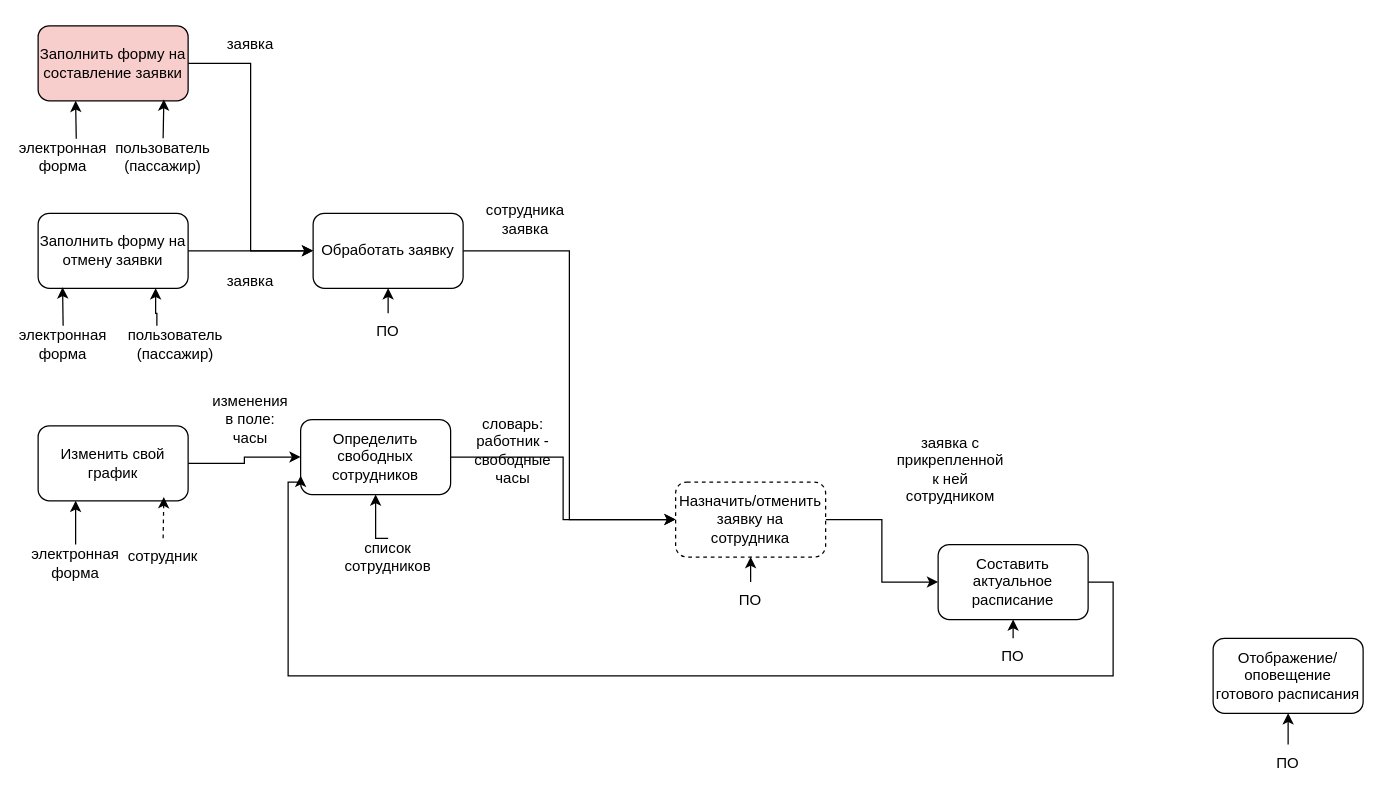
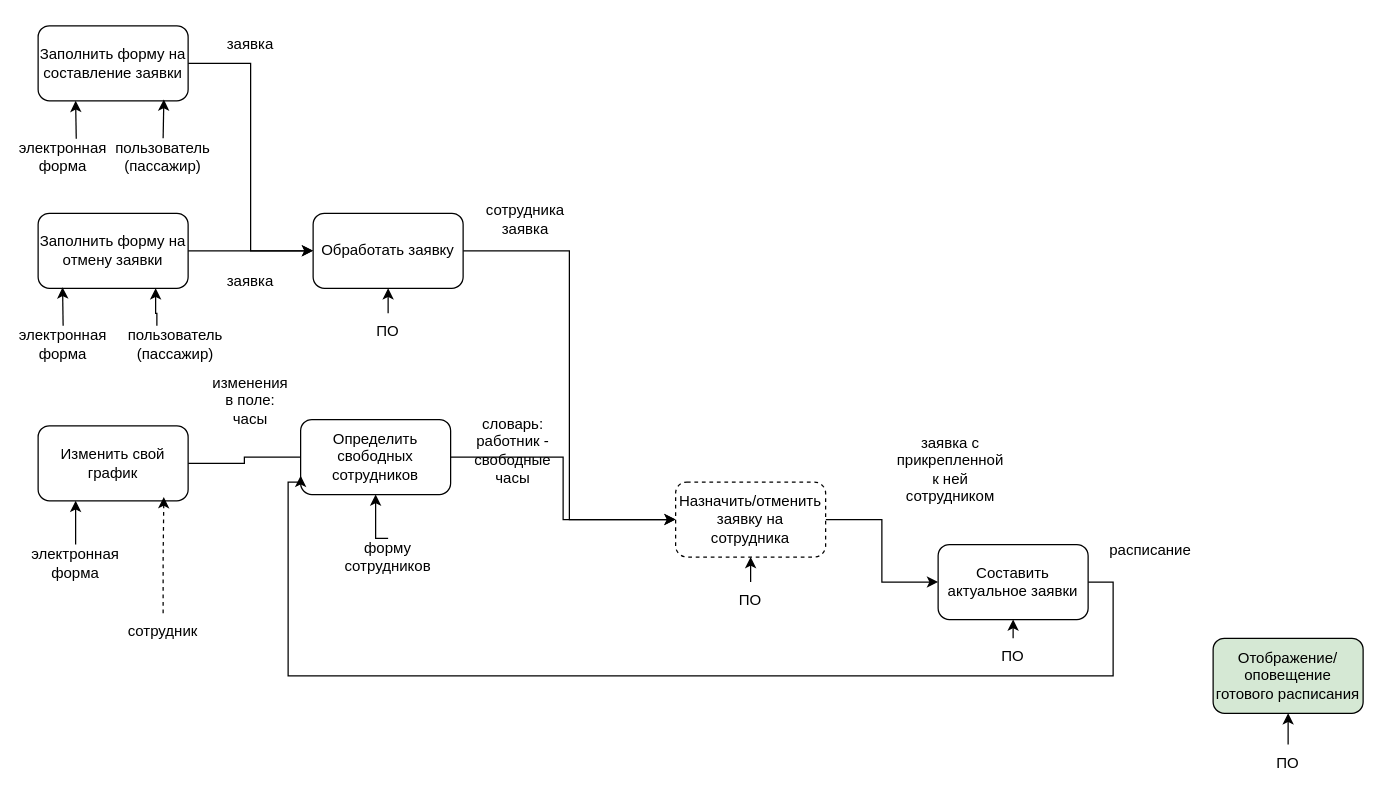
(113, 63) -> (113, 63)
(251, 419) -> (251, 401)
(291, 457) -> (294, 457)
none -> (1151, 551)
(163, 557) -> (163, 632)
(388, 557) -> (388, 557)
(1013, 582) -> (1013, 582)
(1288, 676) -> (1288, 676)
